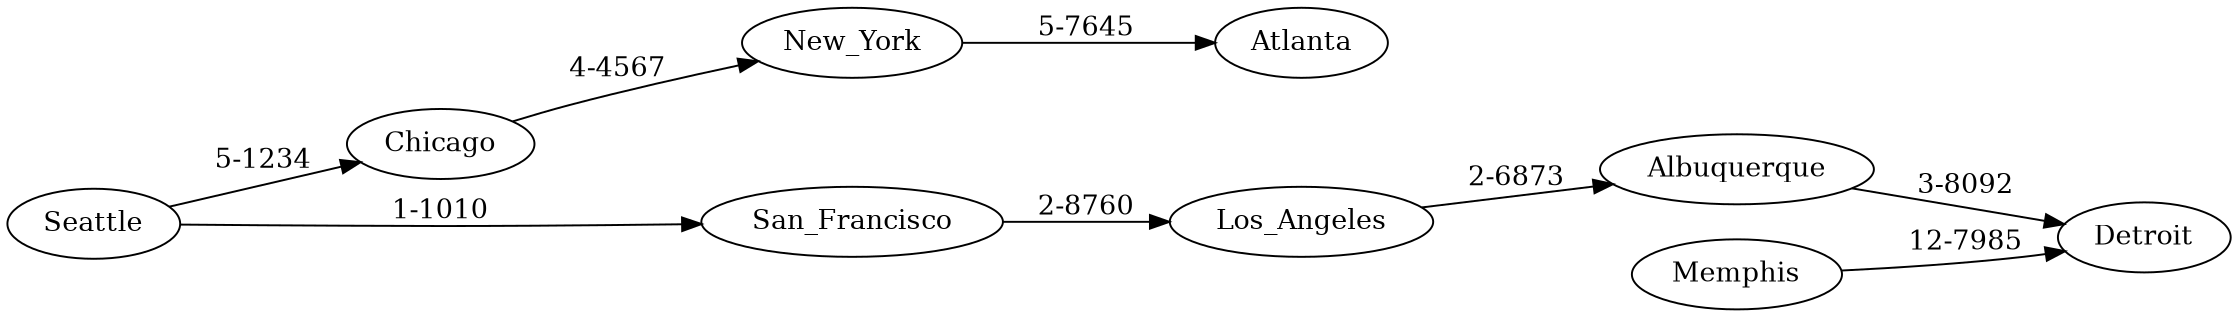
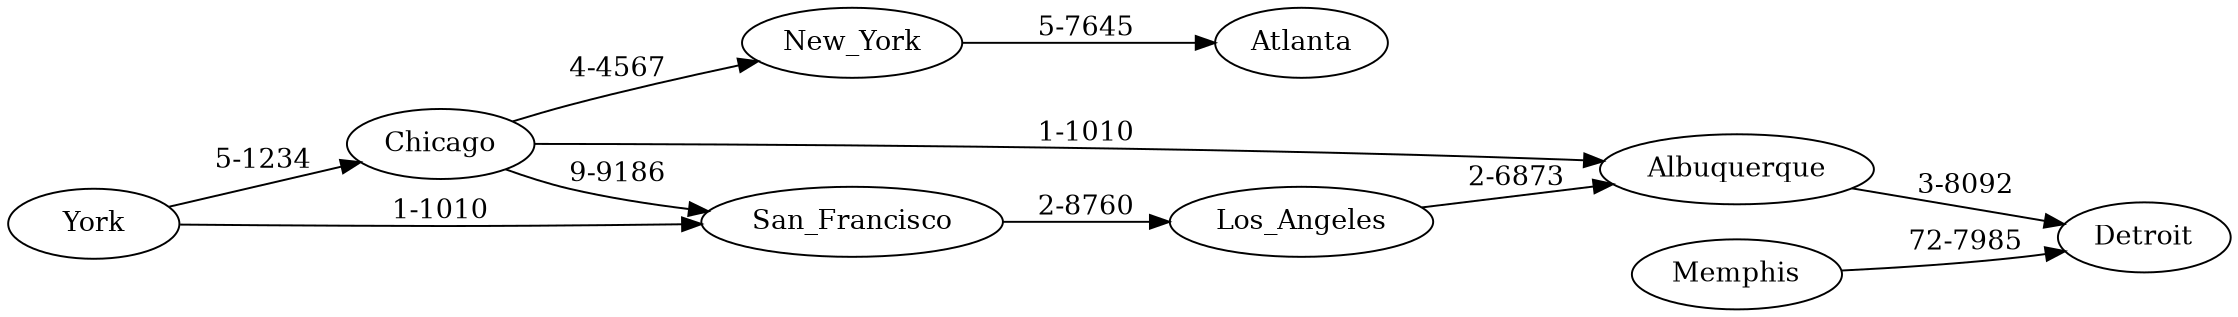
none -> (1059, 148)
none -> (596, 194)
(94, 224) -> (94, 224)
(1966, 242) -> (1966, 242)
